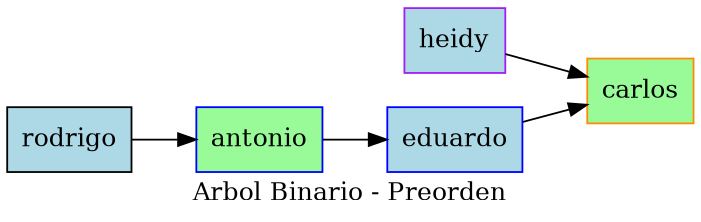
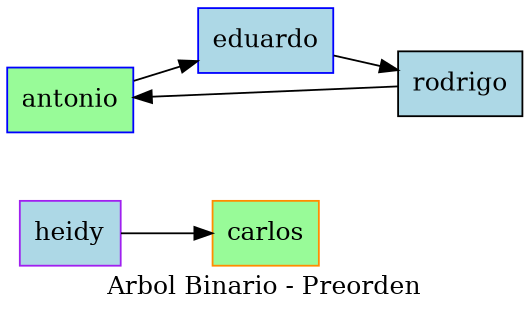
(546, 116) -> (357, 61)
